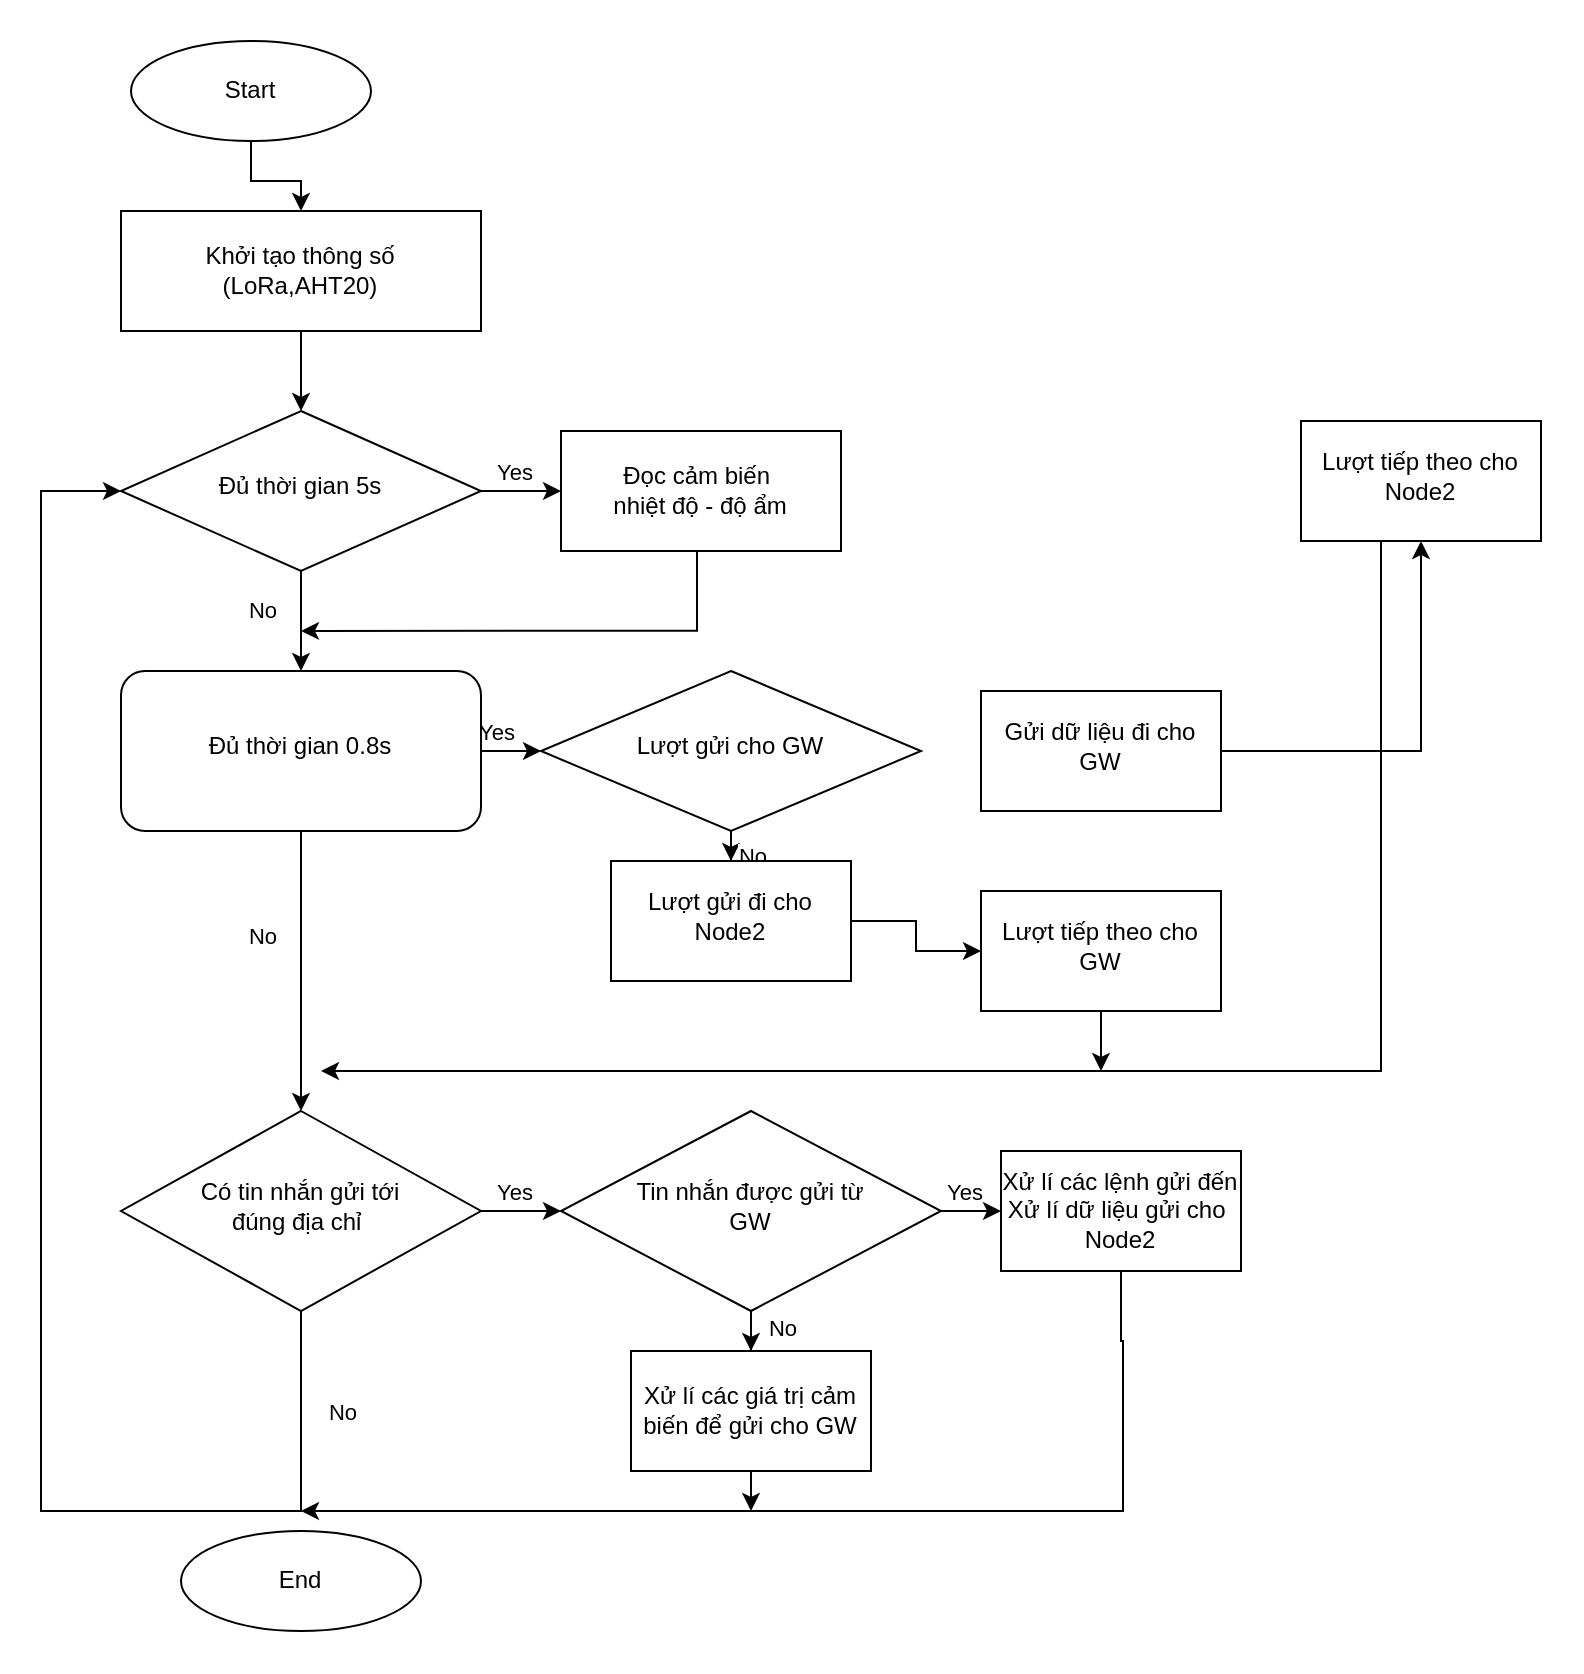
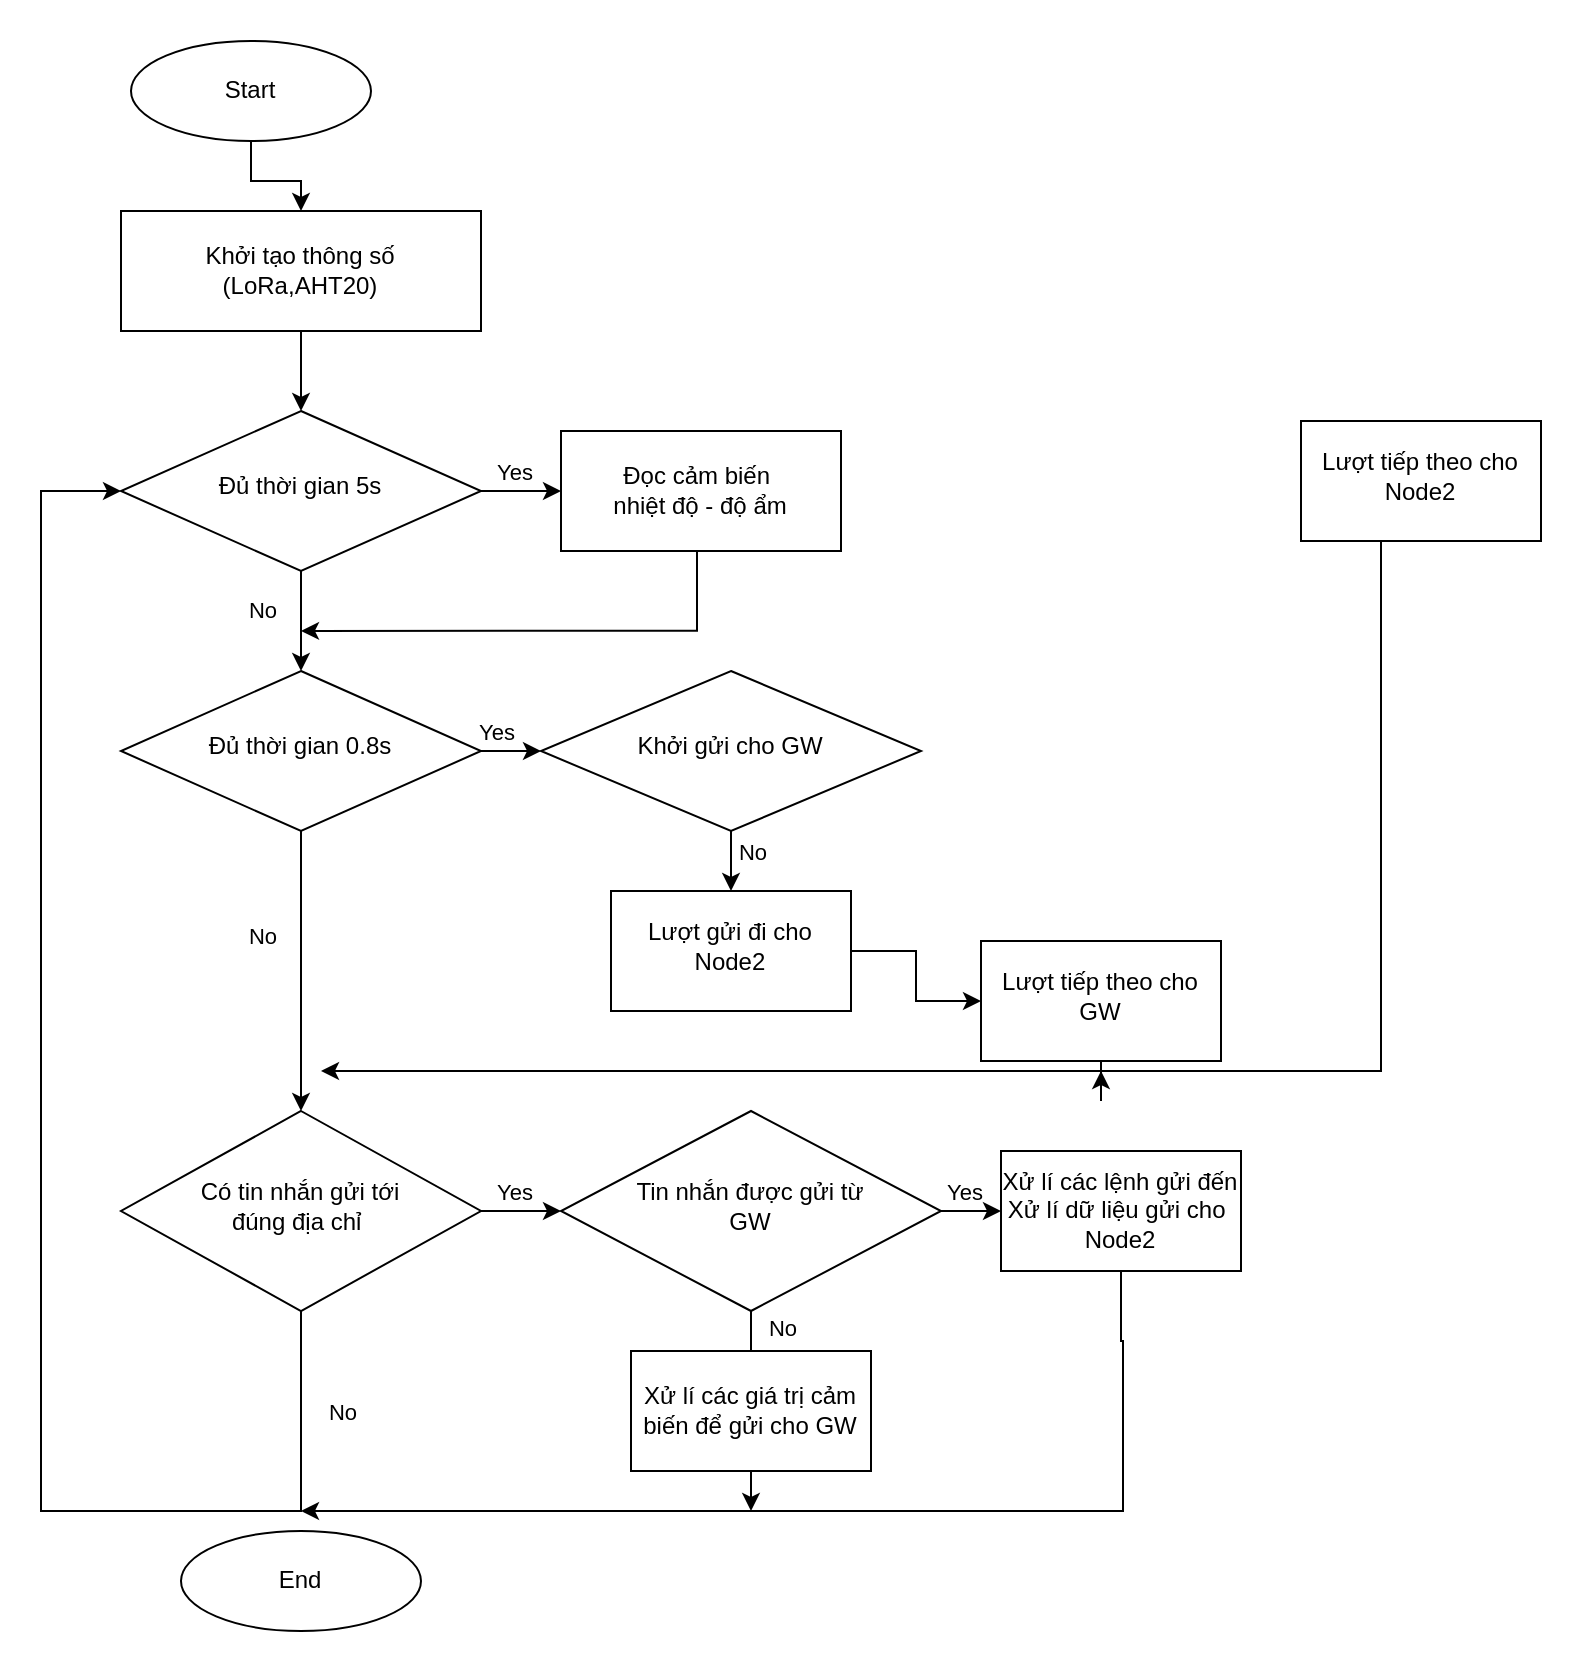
(731, 747) -> (731, 747)
(301, 751) -> (301, 751)
(1101, 751) -> none
(1419, 751) -> none
(731, 921) -> (731, 951)
(1101, 951) -> (1101, 1001)
(751, 1336) -> (751, 1341)
